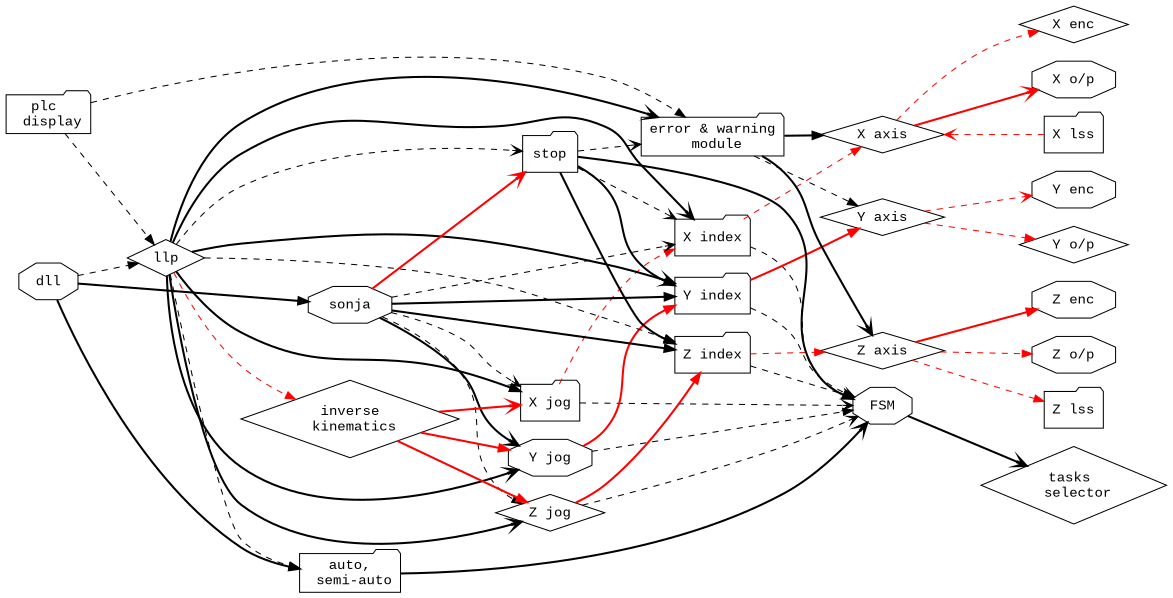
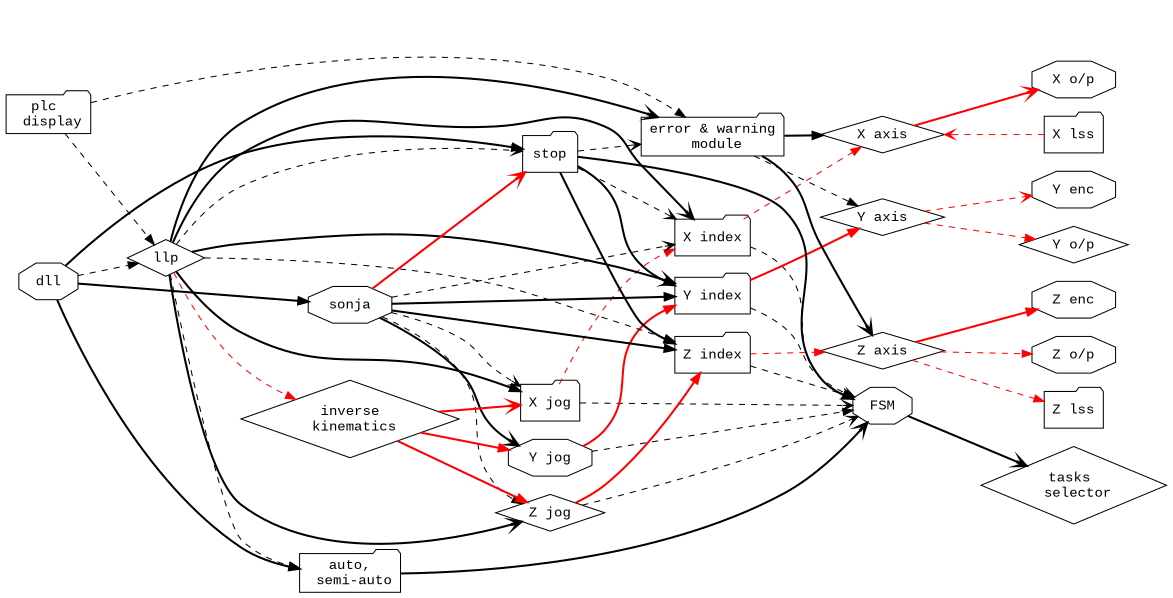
(1074, 24) -> none
none -> (272, 146)
(270, 483) -> none
